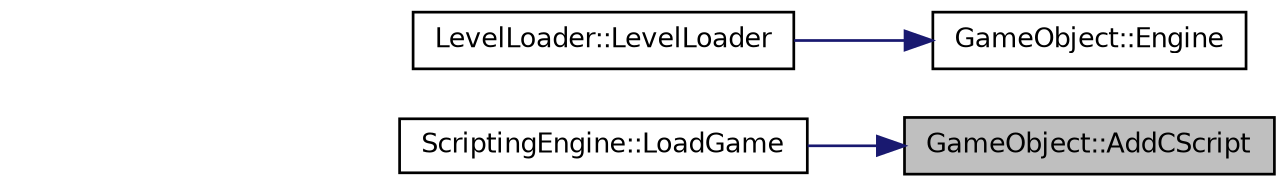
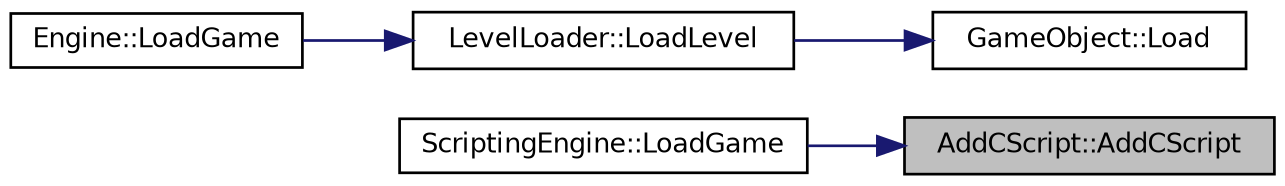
none -> (157, 40)
(603, 40) -> (603, 40)
(1089, 40) -> (1089, 40)
(1089, 146) -> (1089, 146)
